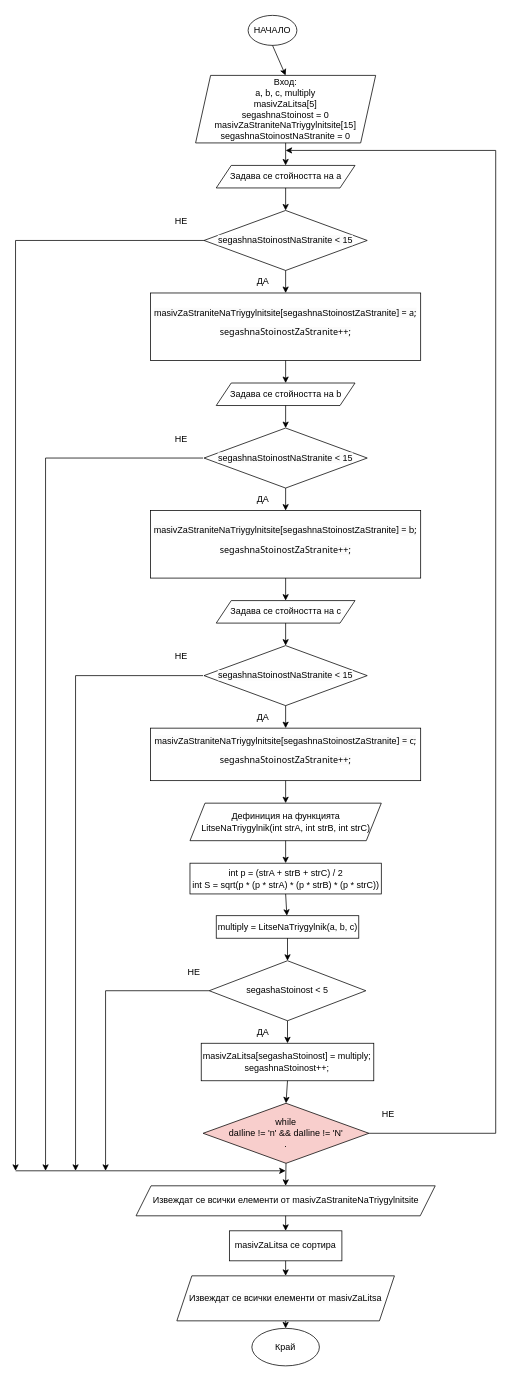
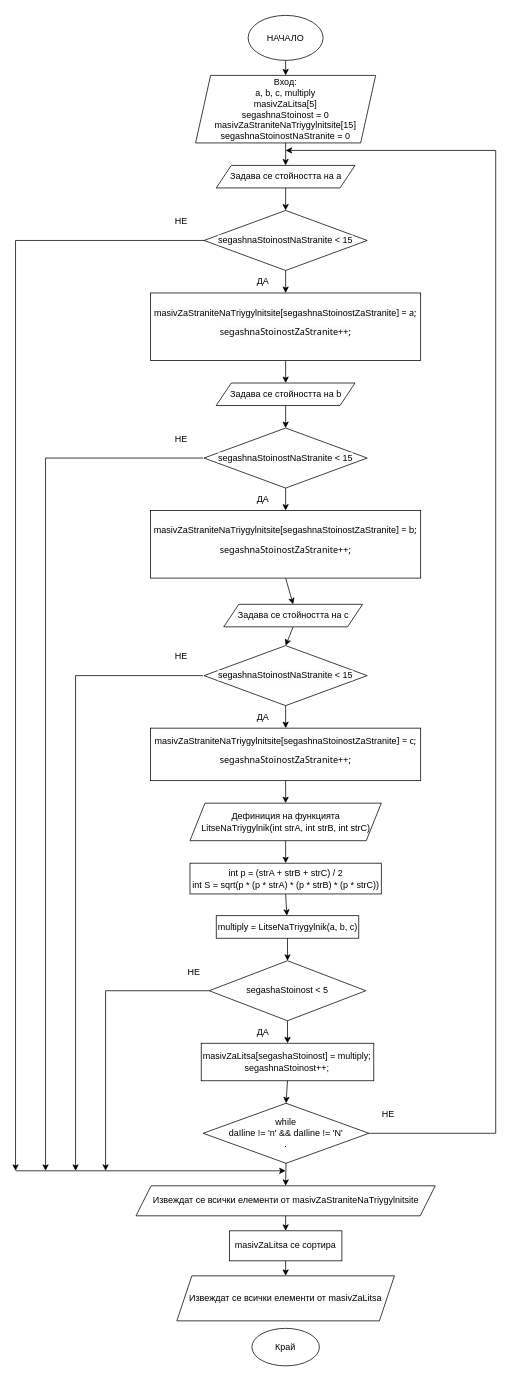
(272, 30) -> (285, 38)
(285, 612) -> (293, 615)
(286, 1133) -> (286, 1133)
(285, 1322) -> none
